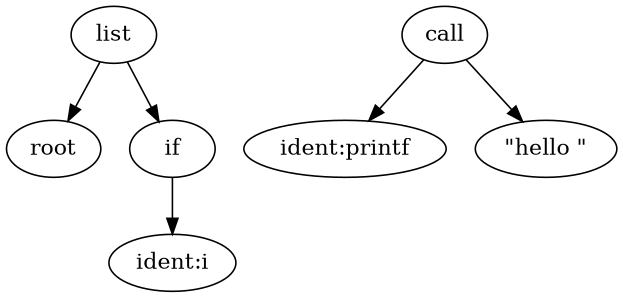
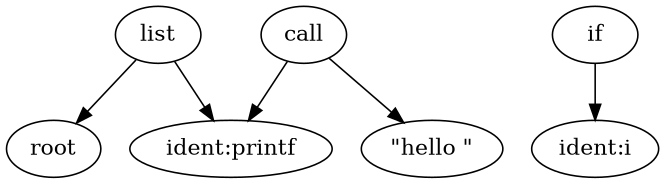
(139, 85) -> (190, 84)
